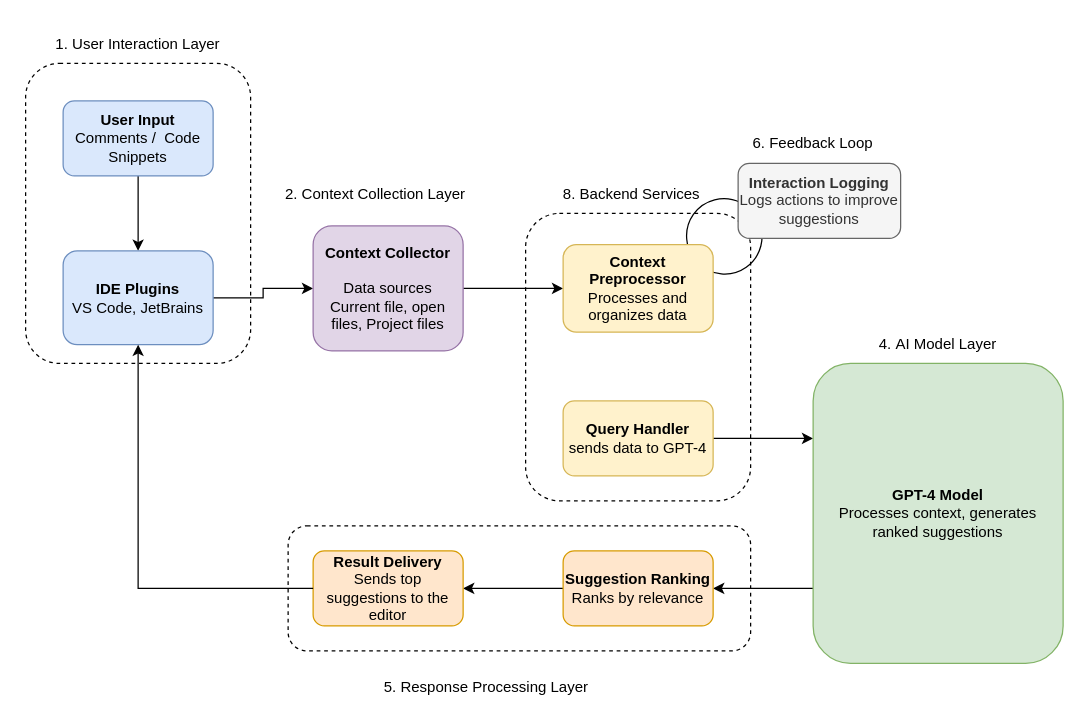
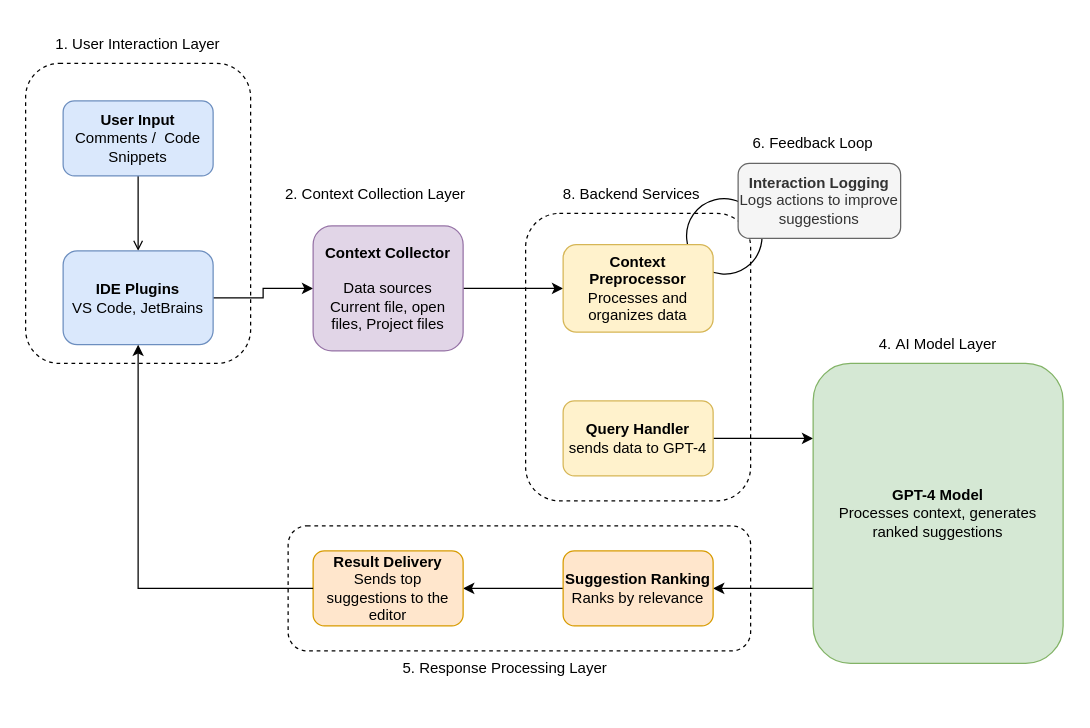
(138, 241) -> (138, 242)
(494, 694) -> (513, 676)
